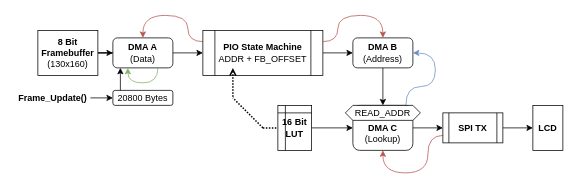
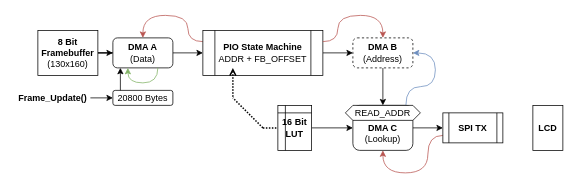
(383, 53) -> (383, 53)
(526, 128) -> none
